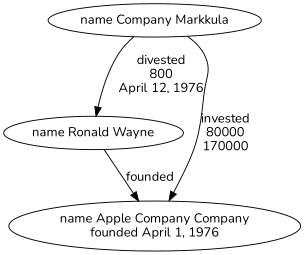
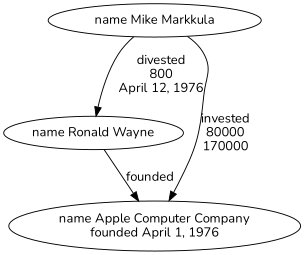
(155, 20) -> (155, 20)
(155, 226) -> (155, 226)
